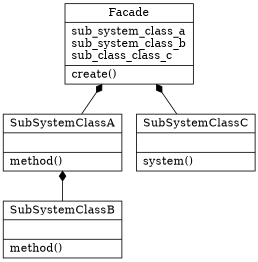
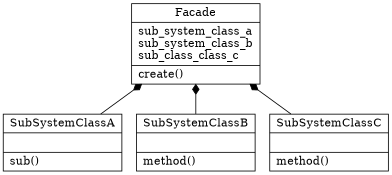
(36, 161) -> (25, 161)
(168, 161) -> (303, 161)
(63, 191) -> (196, 104)
